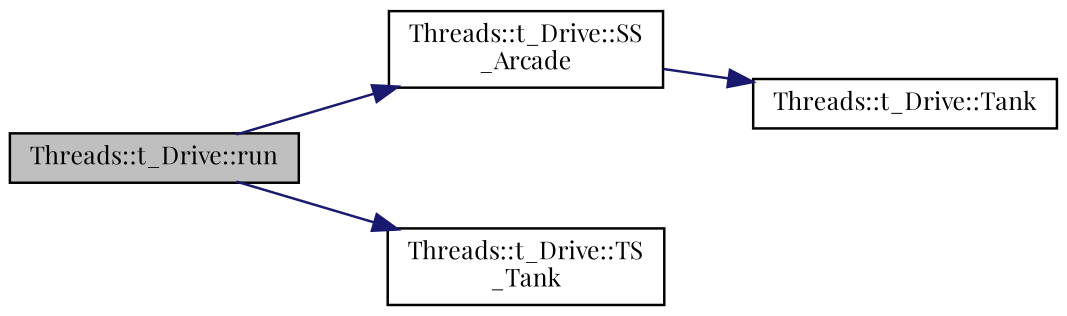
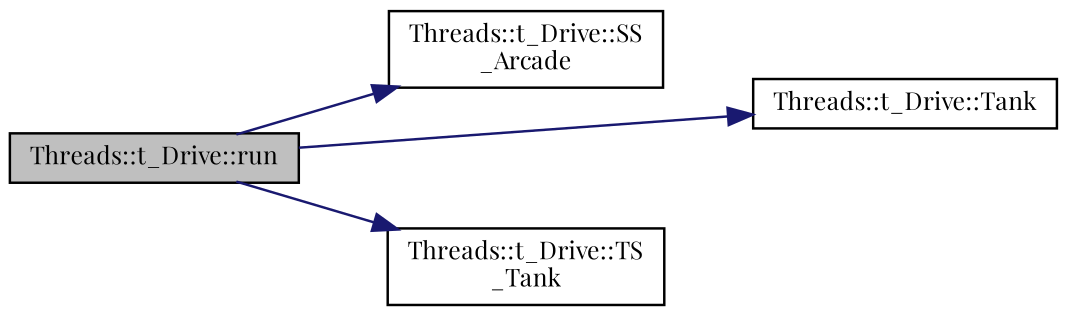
(696, 74) -> (513, 132)
